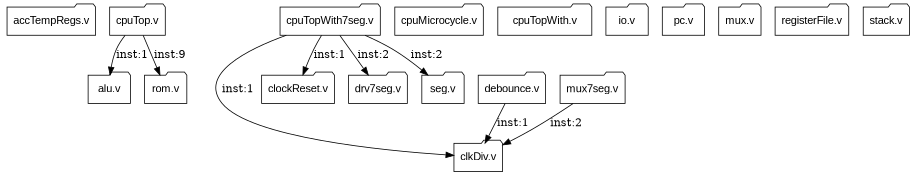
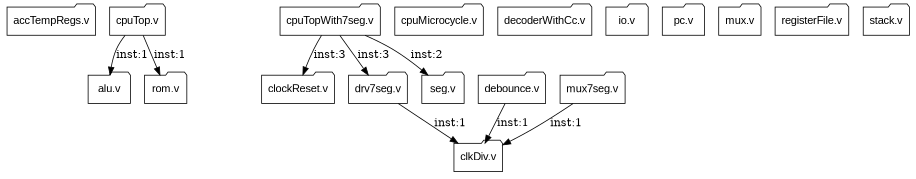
(545, 21) -> (545, 21)
(170, 55) -> (170, 55)
(330, 55) -> (330, 55)
(374, 55) -> (374, 55)
(566, 123) -> (566, 123)
(277, 130) -> (425, 121)
